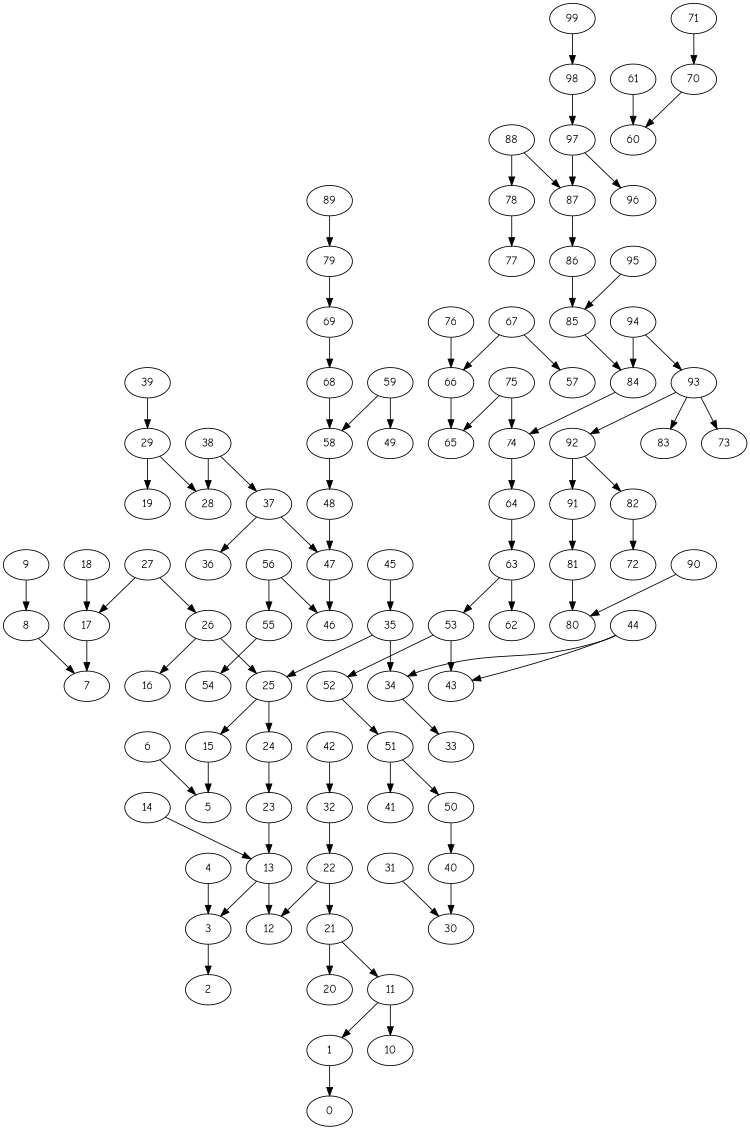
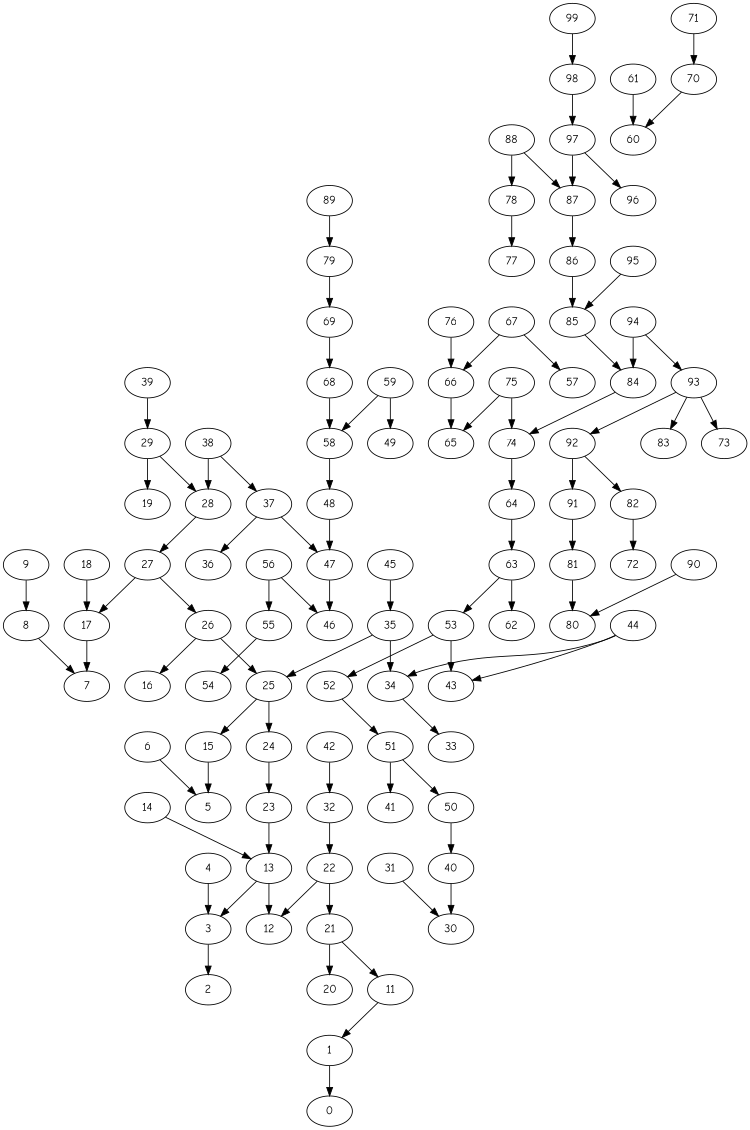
none -> (181, 531)
(390, 1050) -> none
